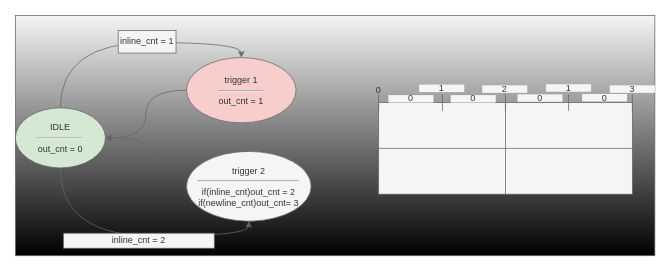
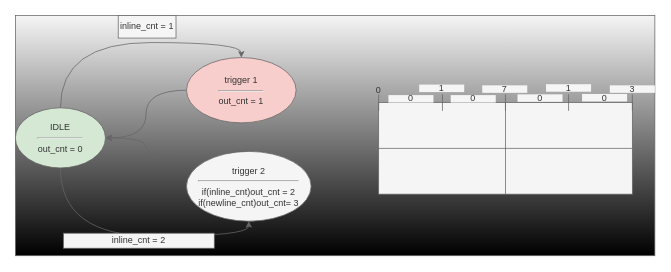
(147, 42) -> (147, 27)
(504, 89) -> (504, 89)
